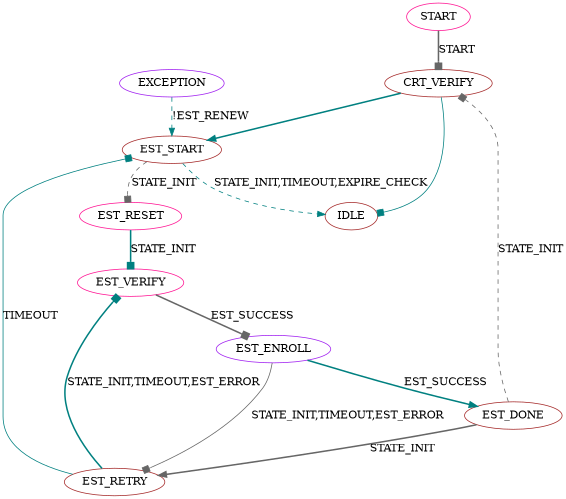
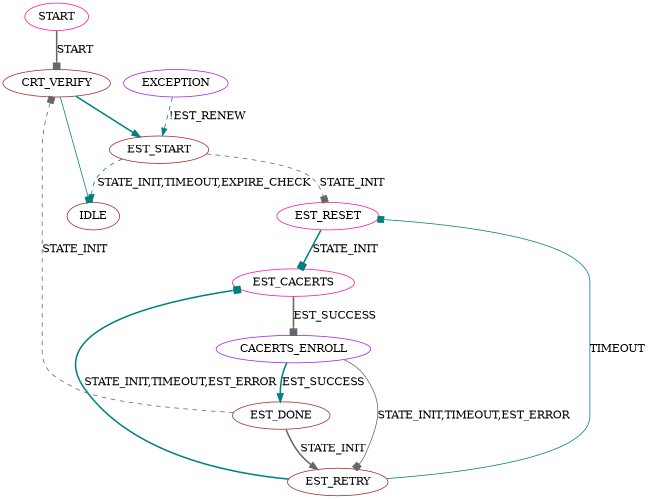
(131, 283) -> (293, 283)
(3, 295) -> (590, 349)
(273, 349) -> (293, 349)
